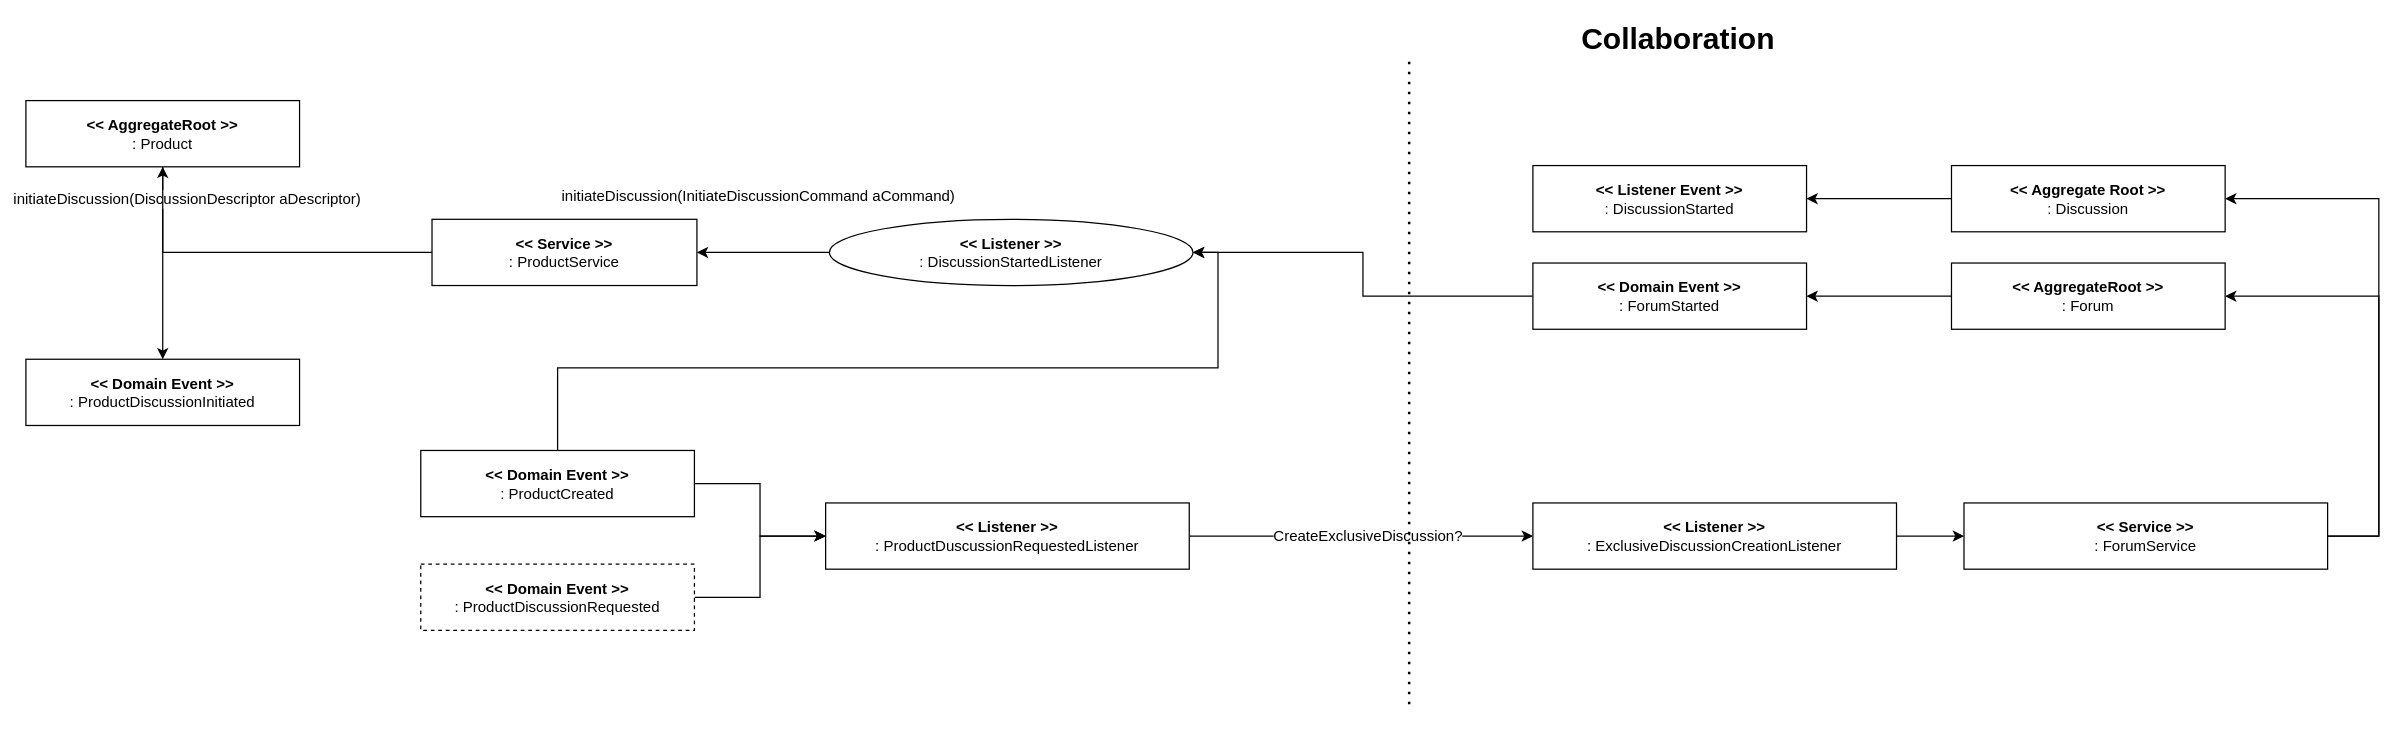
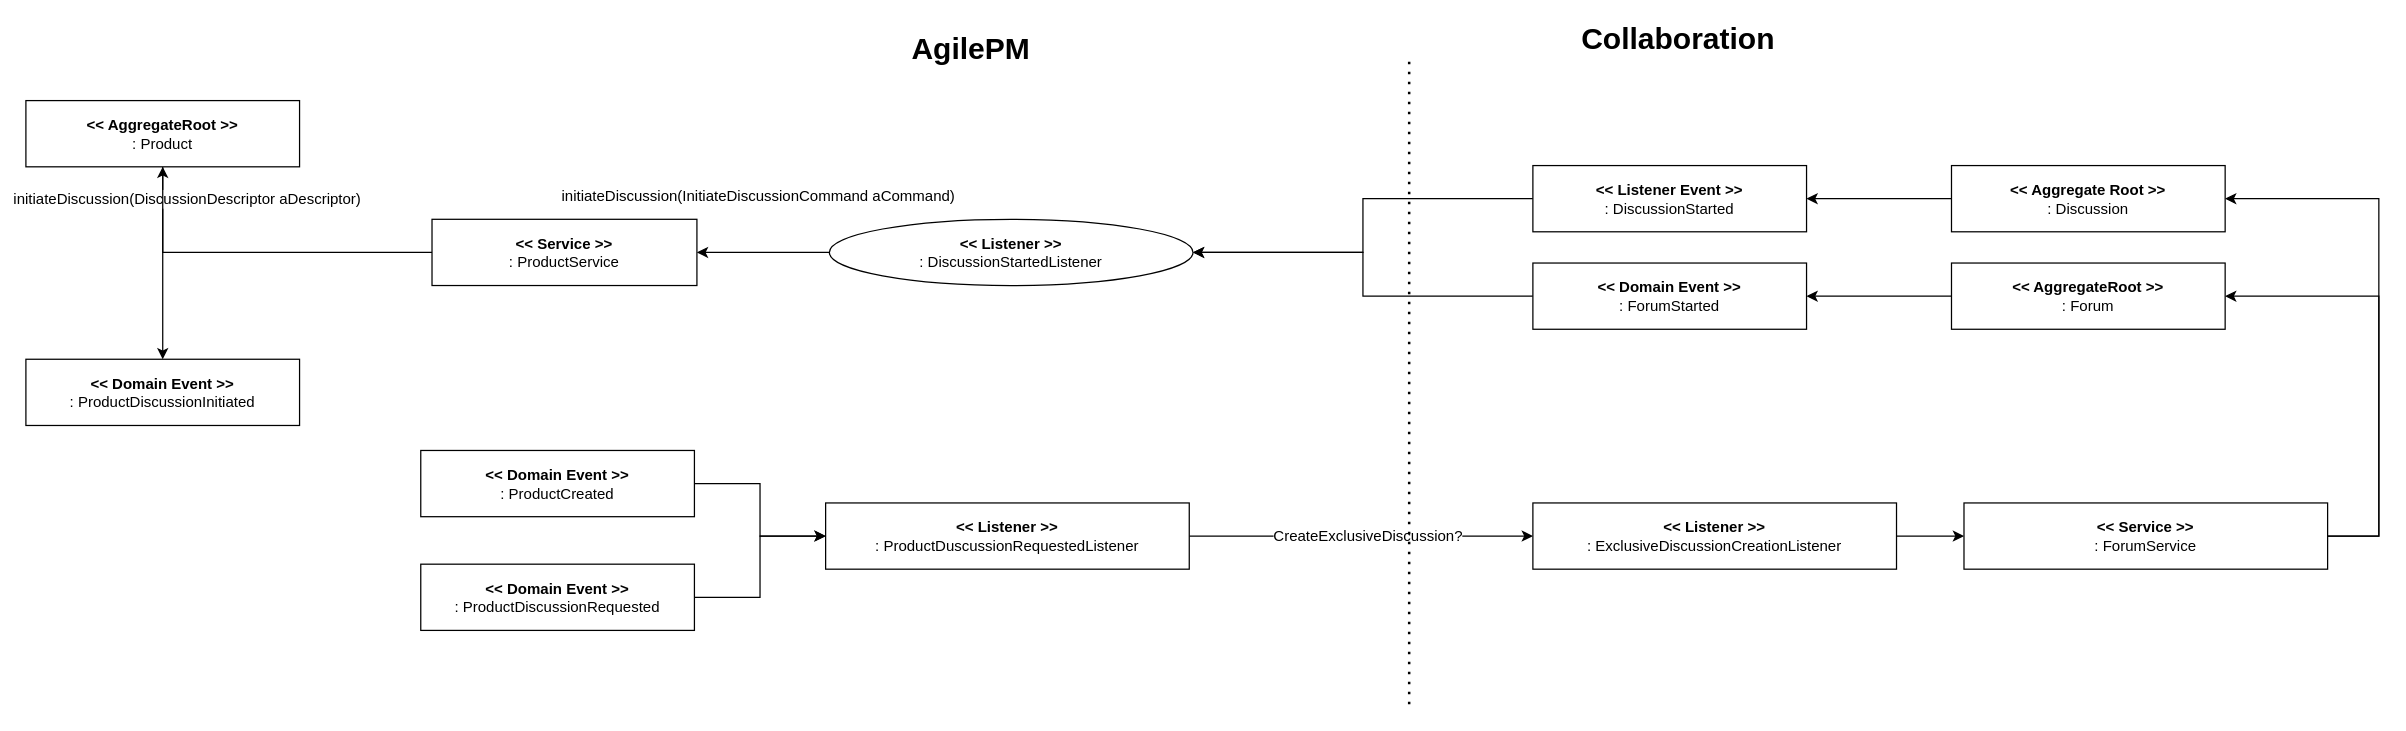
none -> (970, 49)
(904, 368) -> (1423, 199)
(558, 598) -> (558, 598)
